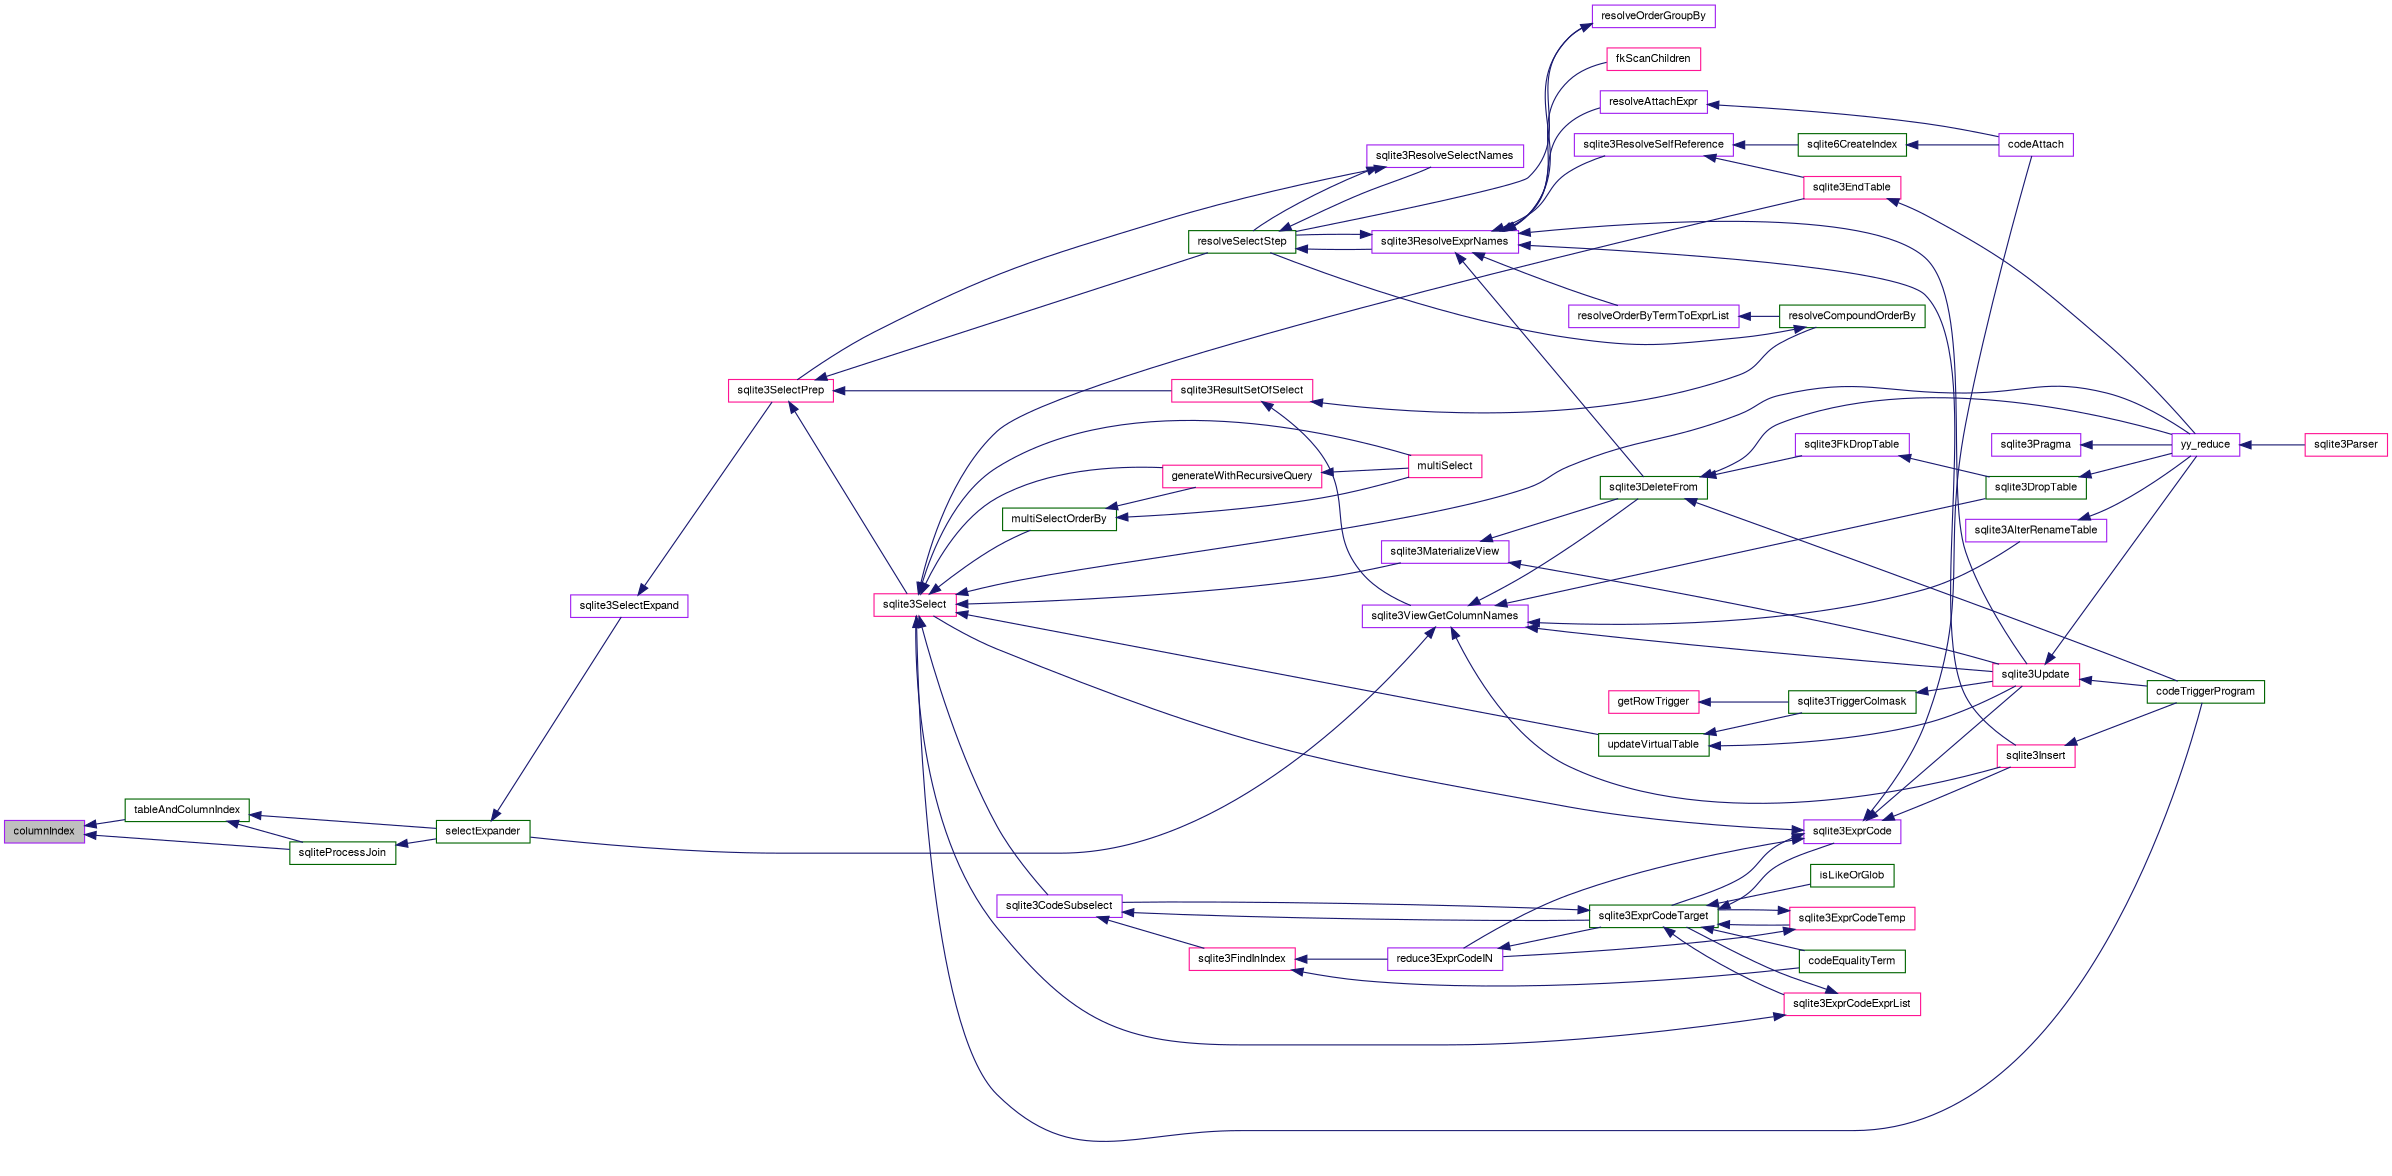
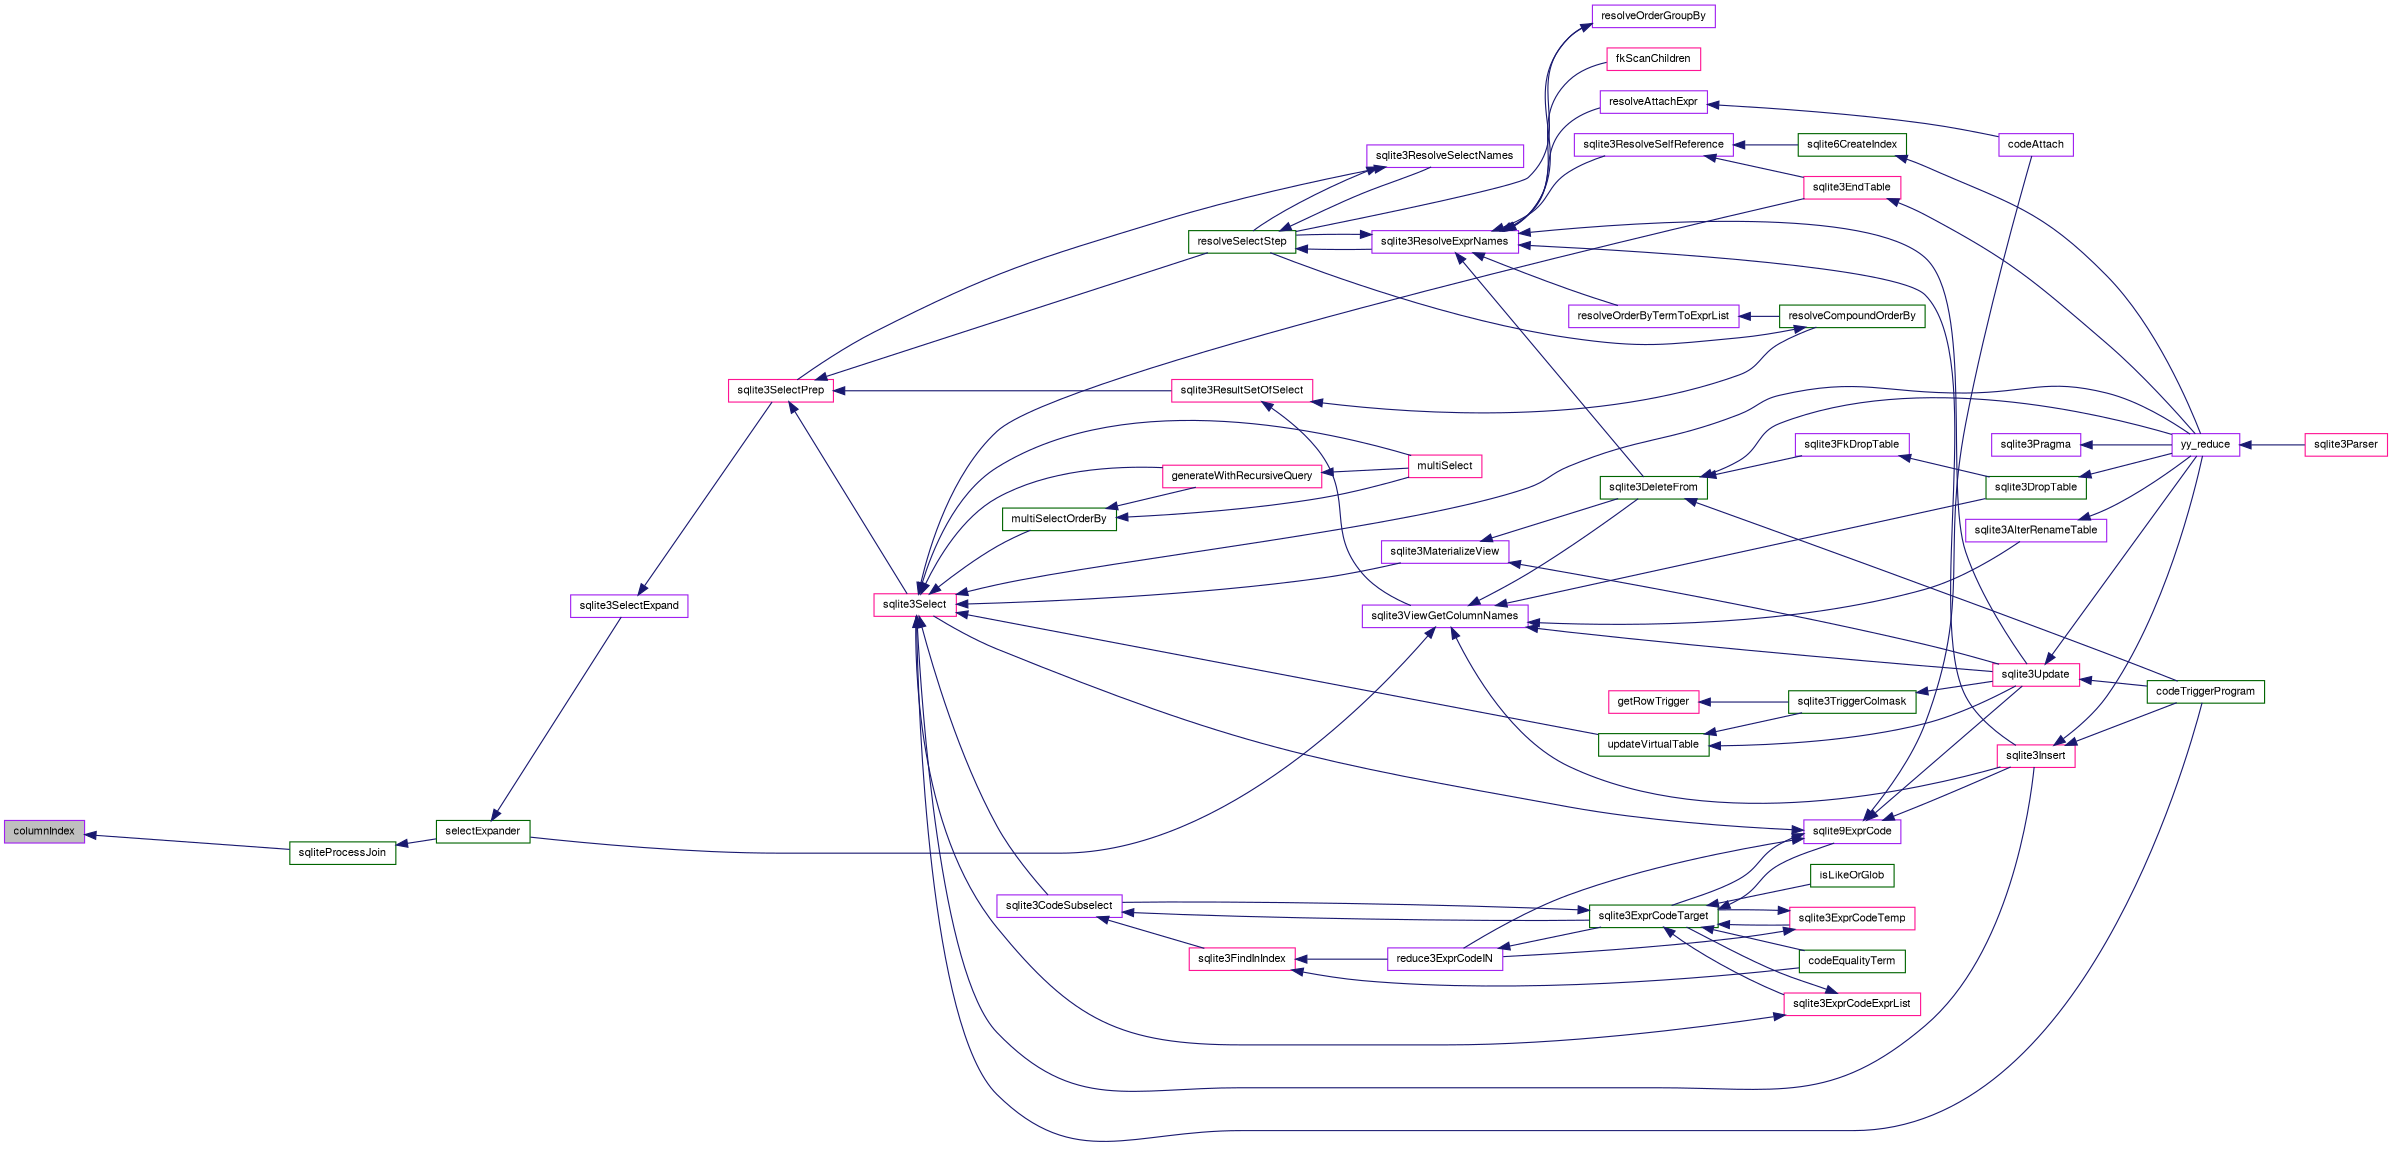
(1958, 145) -> (2089, 259)
none -> (2154, 609)
(187, 810) -> none
(1852, 832) -> (1852, 832)
none -> (1395, 1088)
